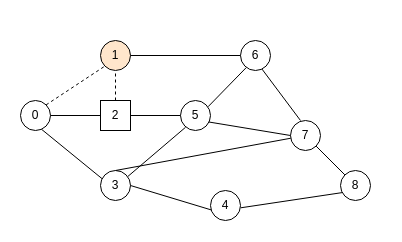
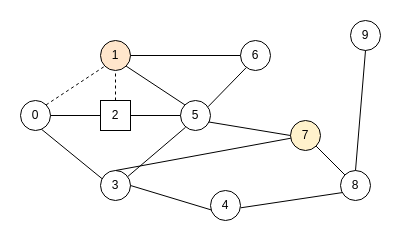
none -> (366, 36)
none -> (156, 86)
(281, 95) -> none
none -> (361, 111)
(306, 136) -> (306, 136)
